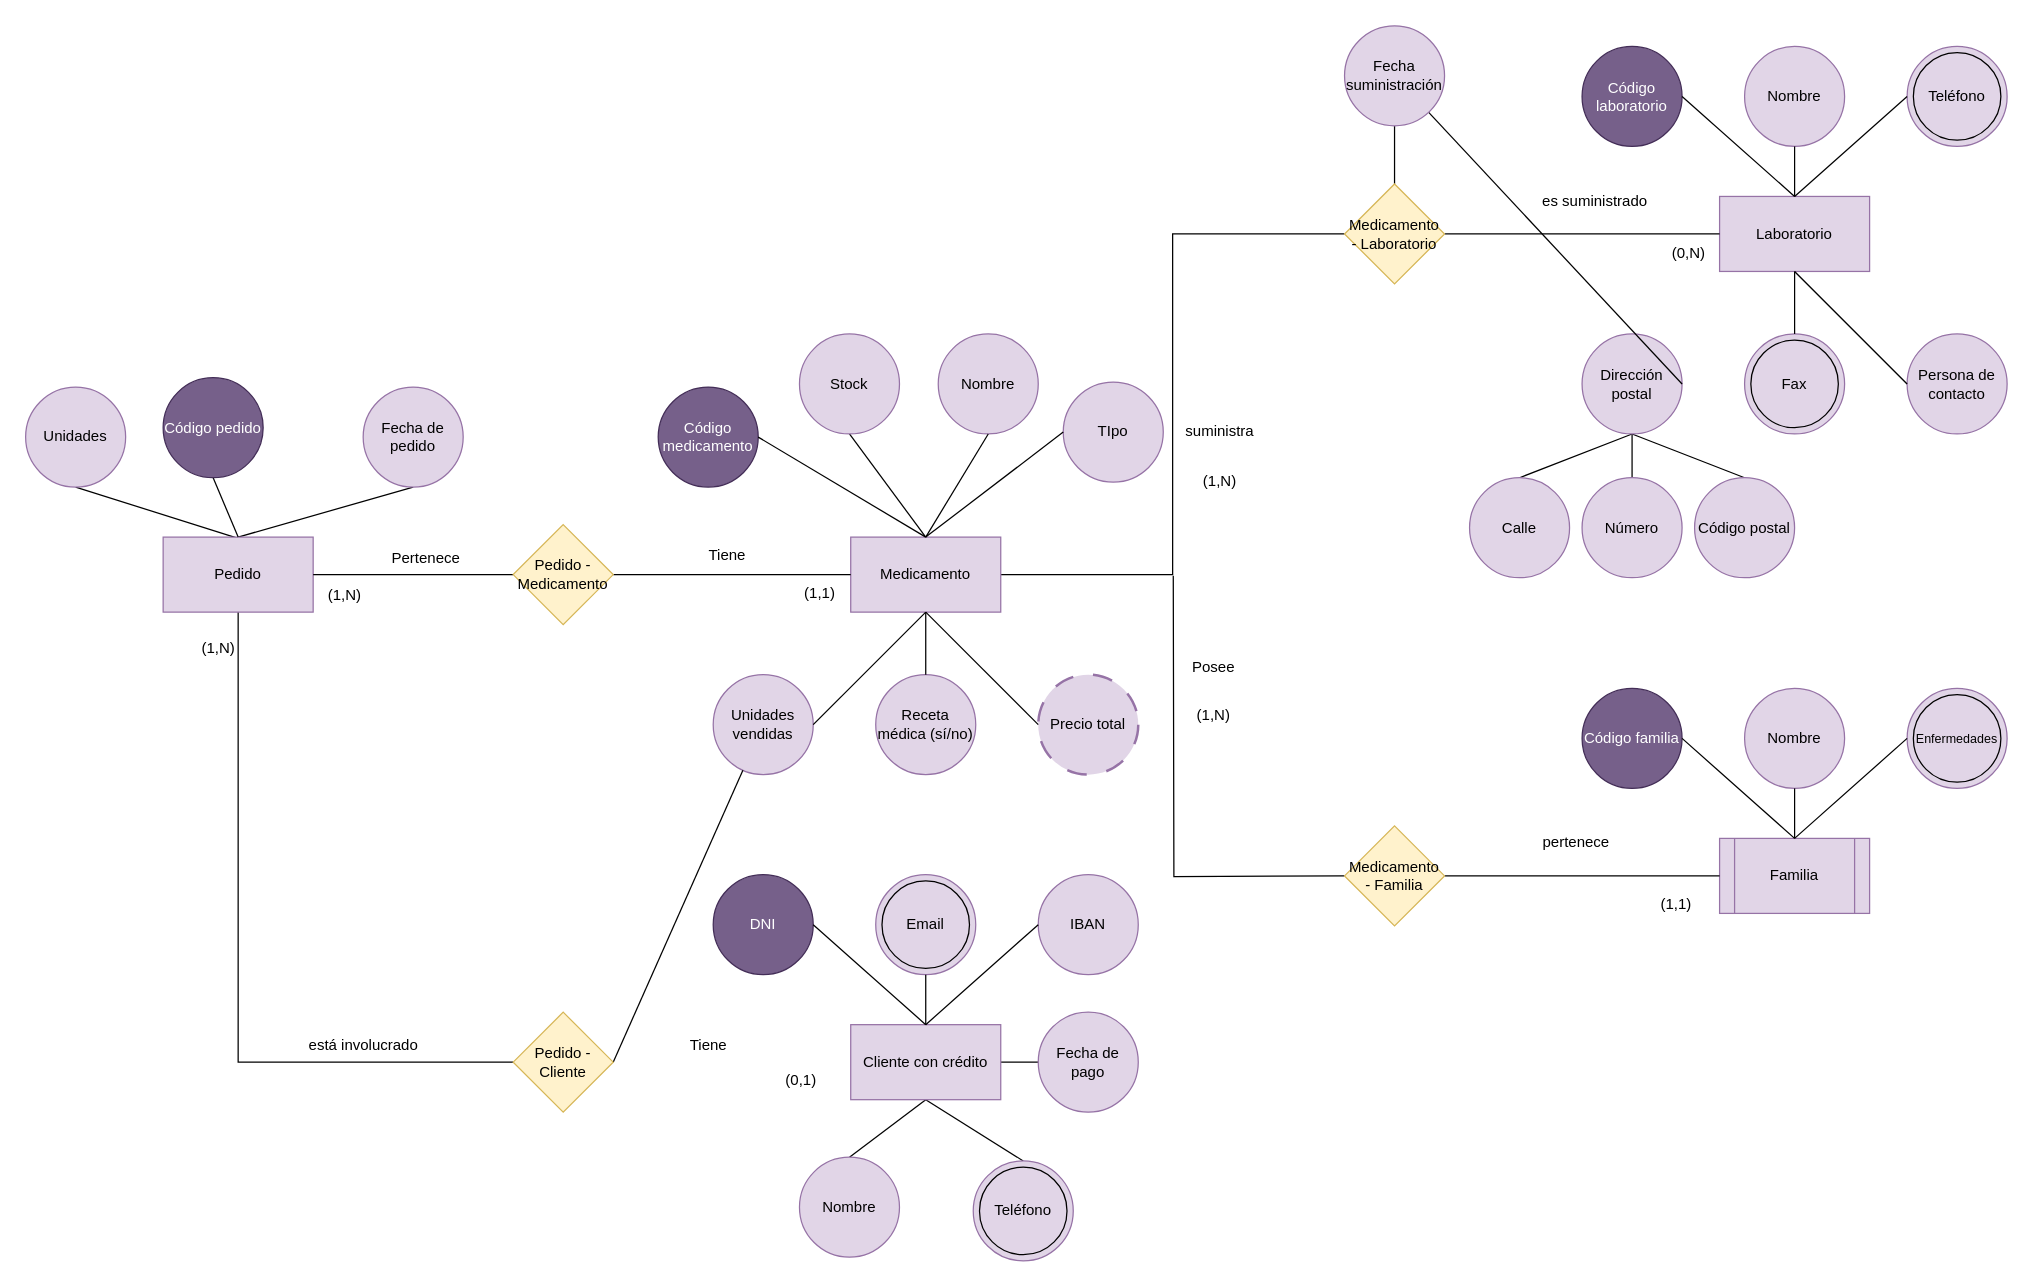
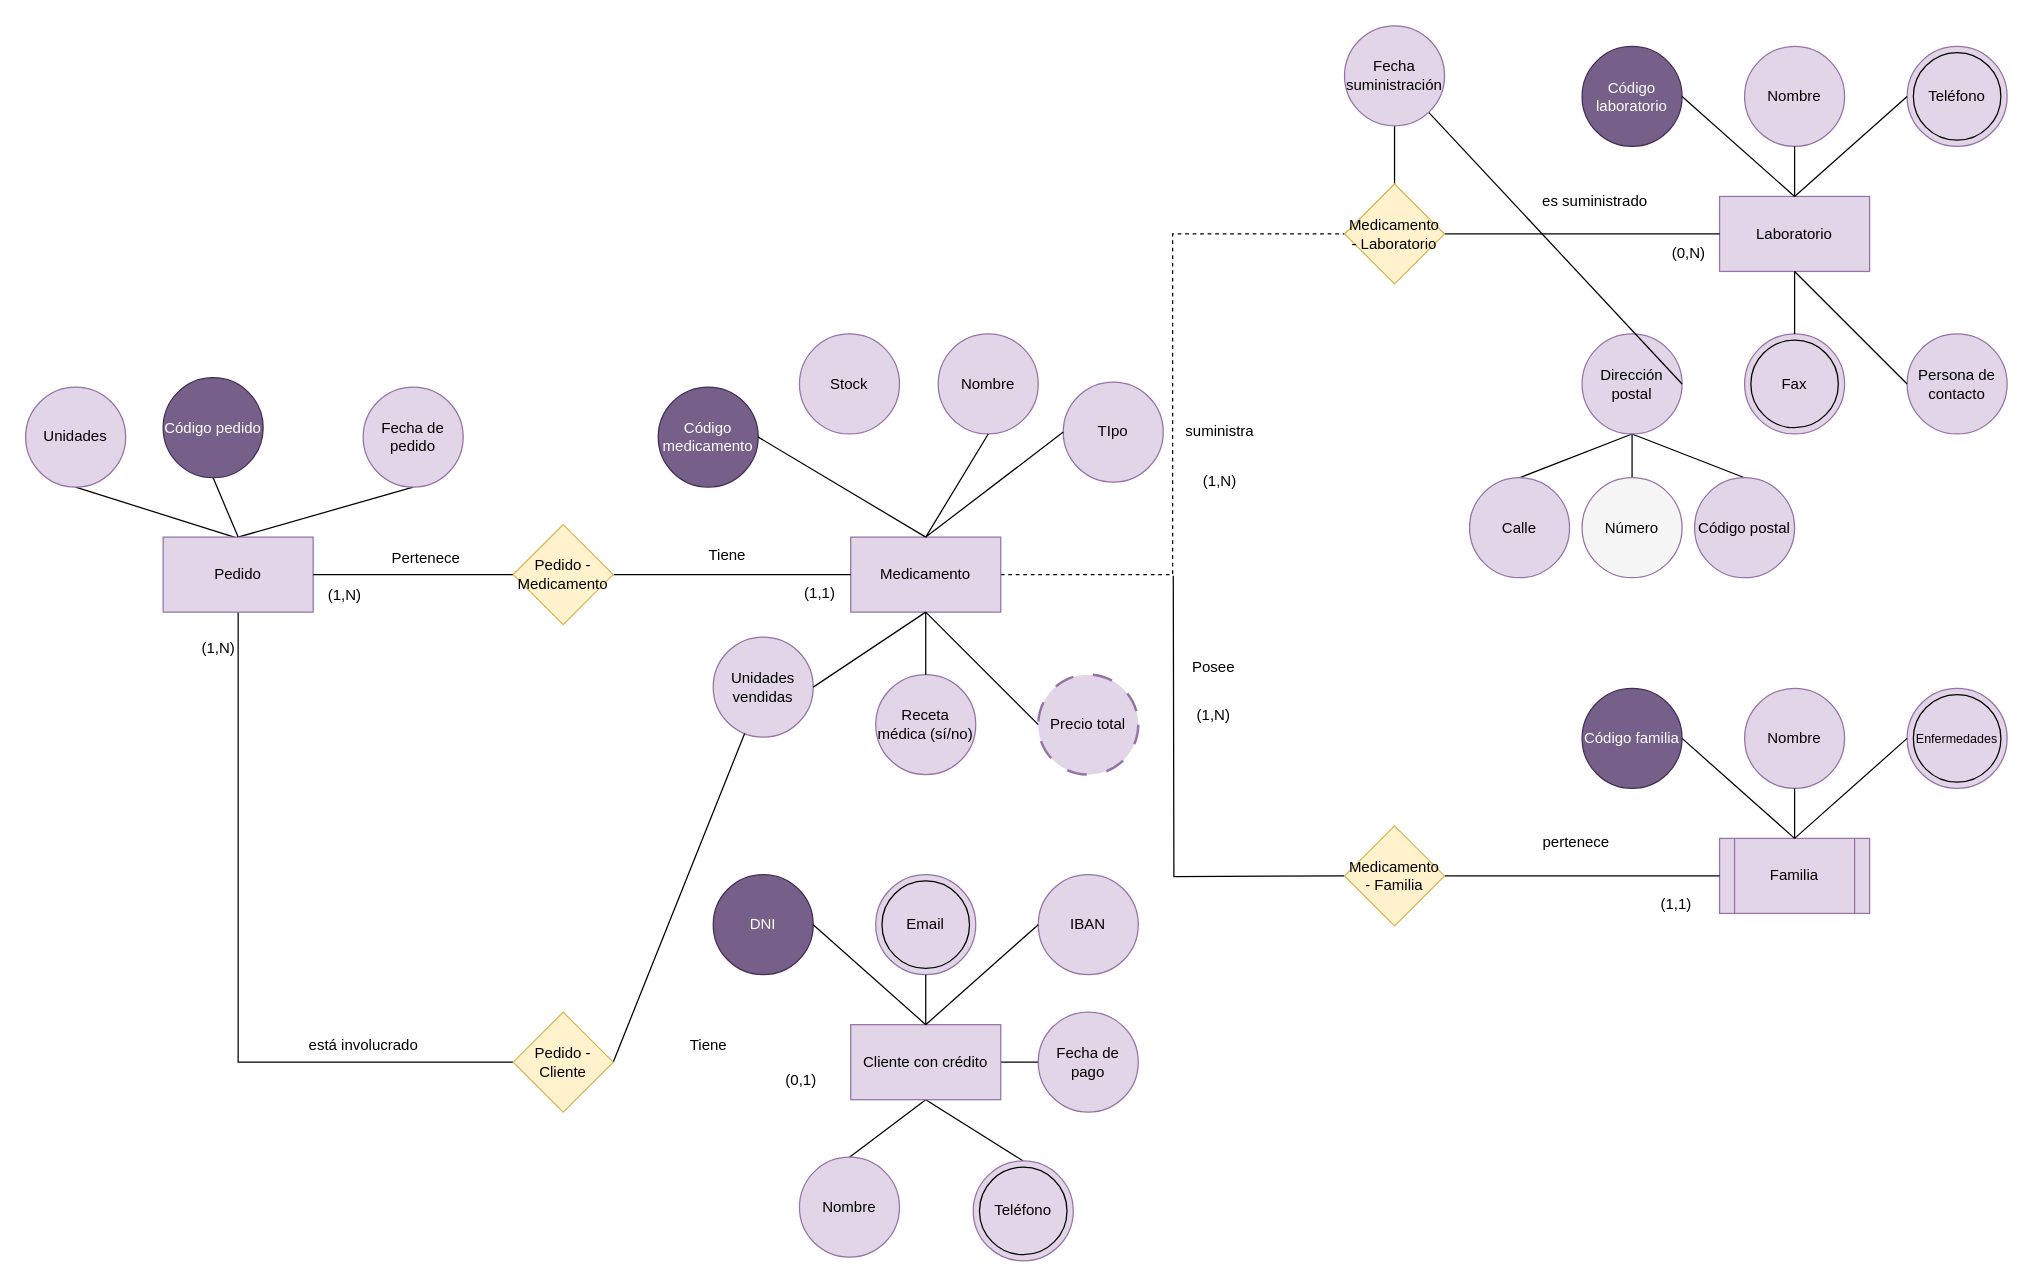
(1173, 404) -> (1173, 404)
(885, 482) -> none
(1632, 528) -> (1632, 528)
(763, 724) -> (763, 687)
